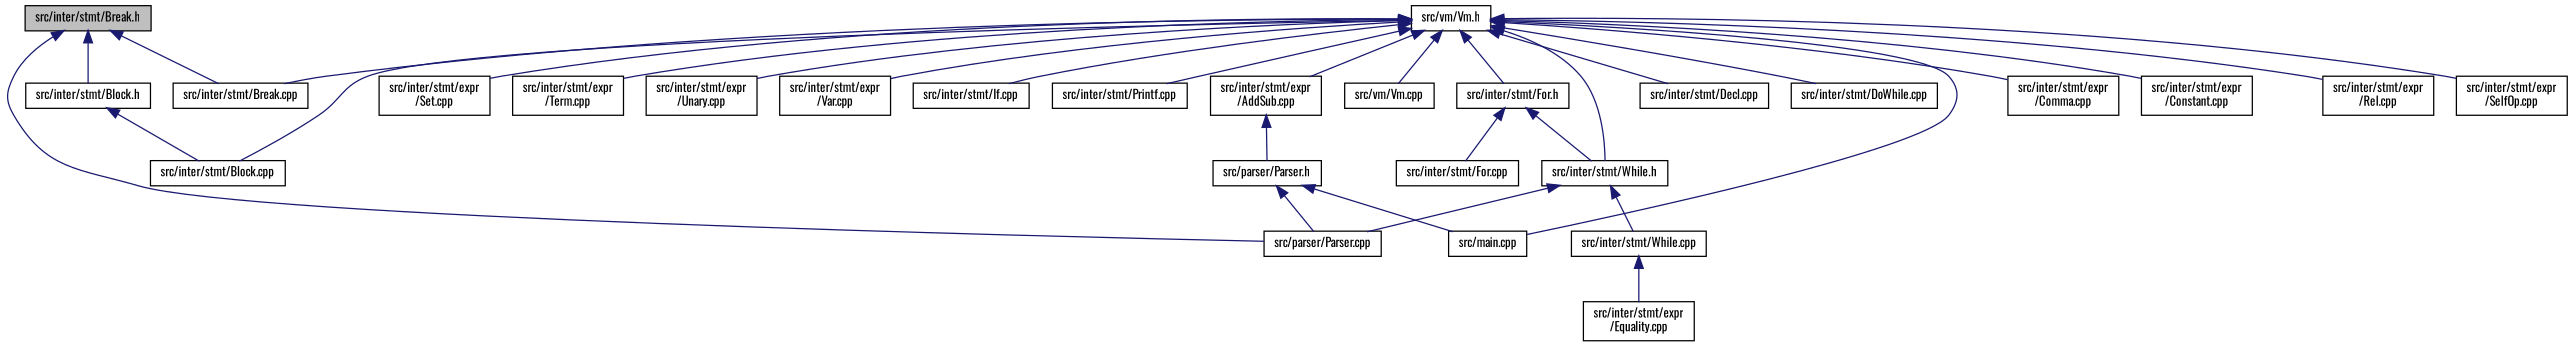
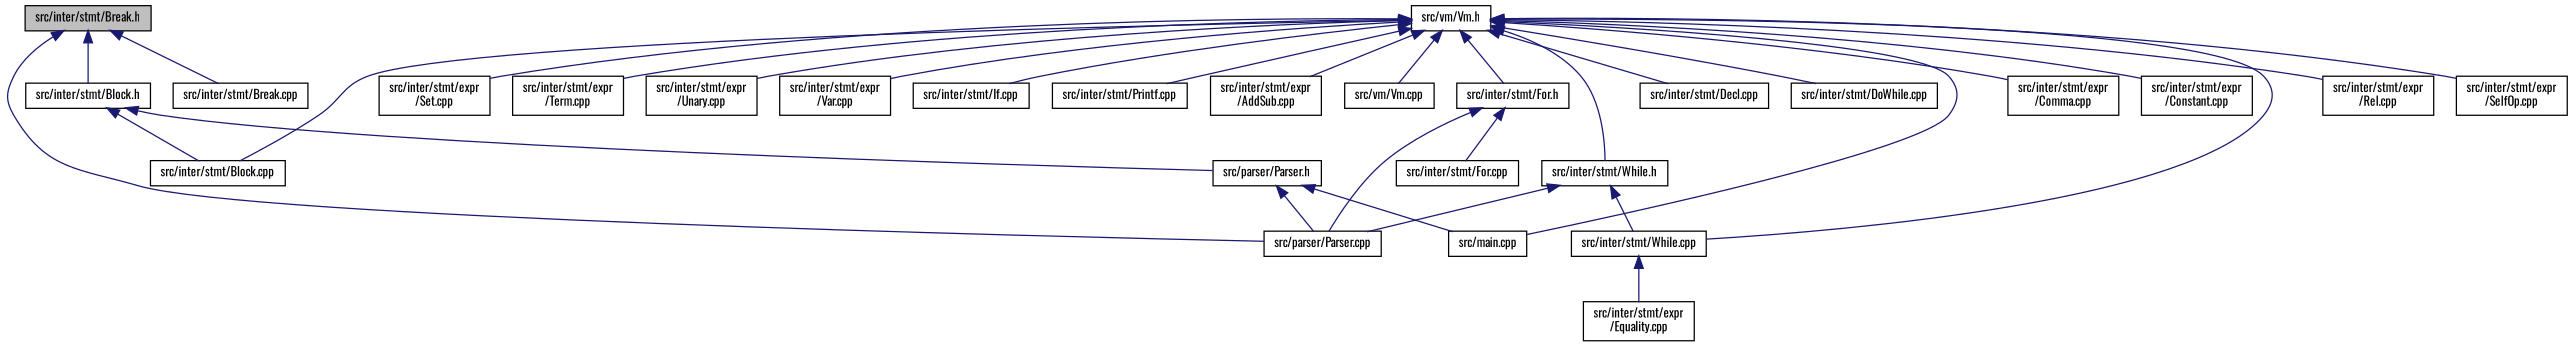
(840, 33) -> (2270, 106)
(1564, 139) -> (1388, 159)
(1267, 144) -> (675, 152)
